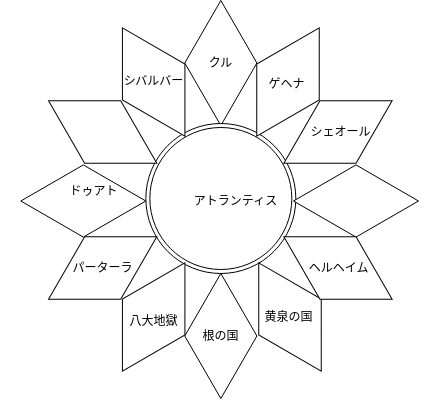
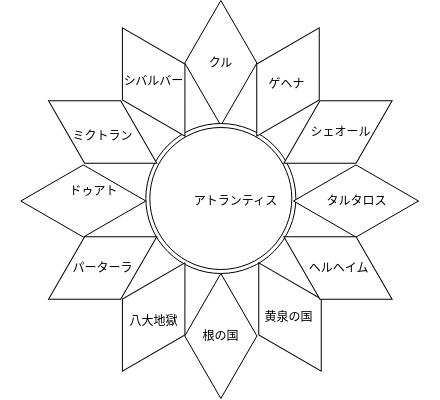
none -> (103, 137)
none -> (356, 201)
